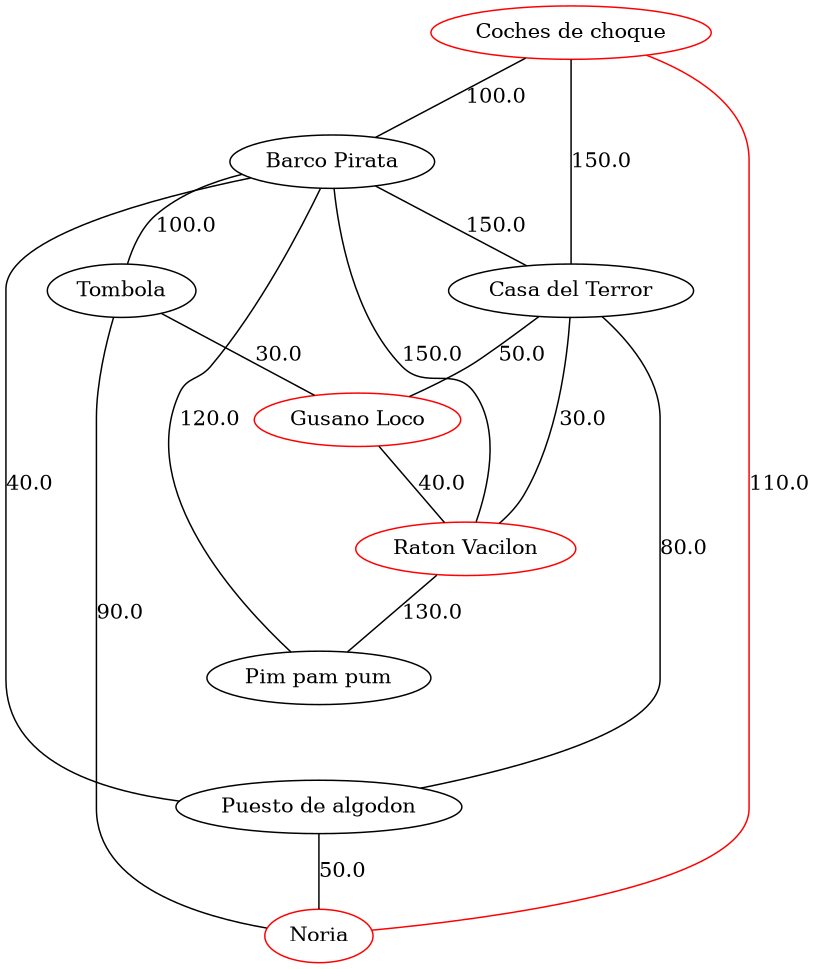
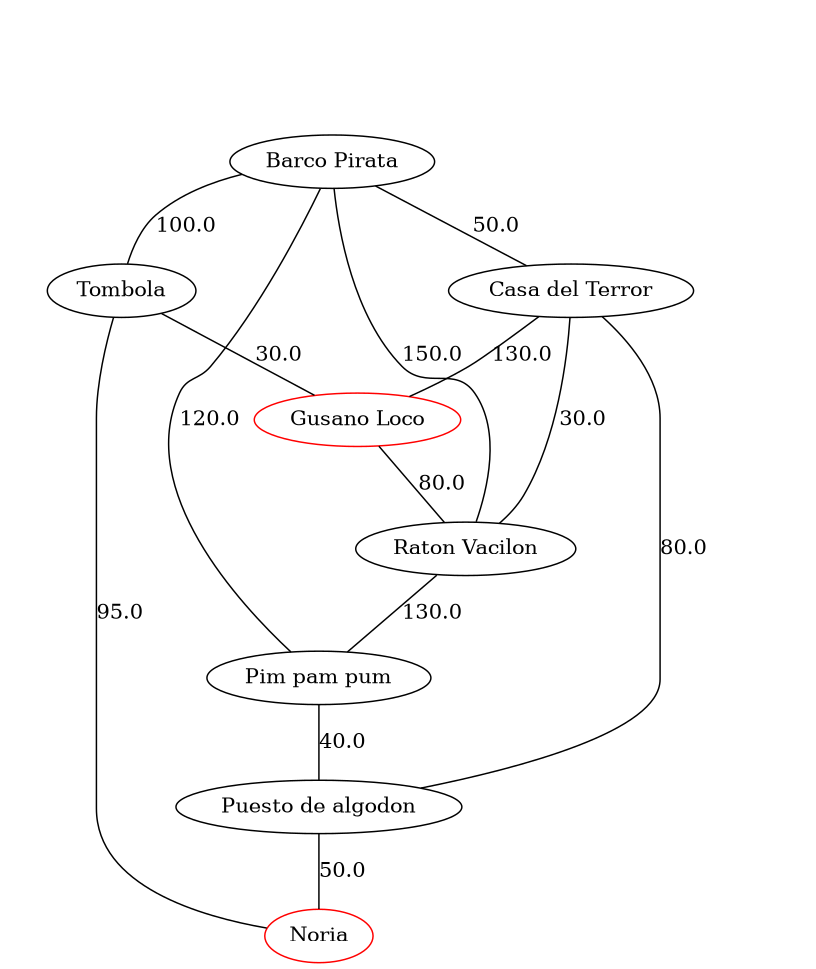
(571, 33) -> none
(496, 226) -> (496, 226)
(522, 355) -> (522, 355)
(6, 461) -> (319, 742)
(442, 484) -> (442, 484)
(466, 549) -> (466, 549)
(120, 613) -> (120, 613)
